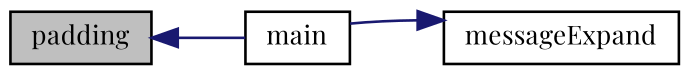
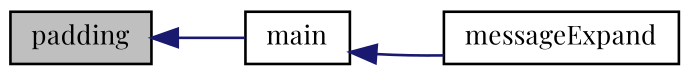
(384, 21) -> (410, 55)
